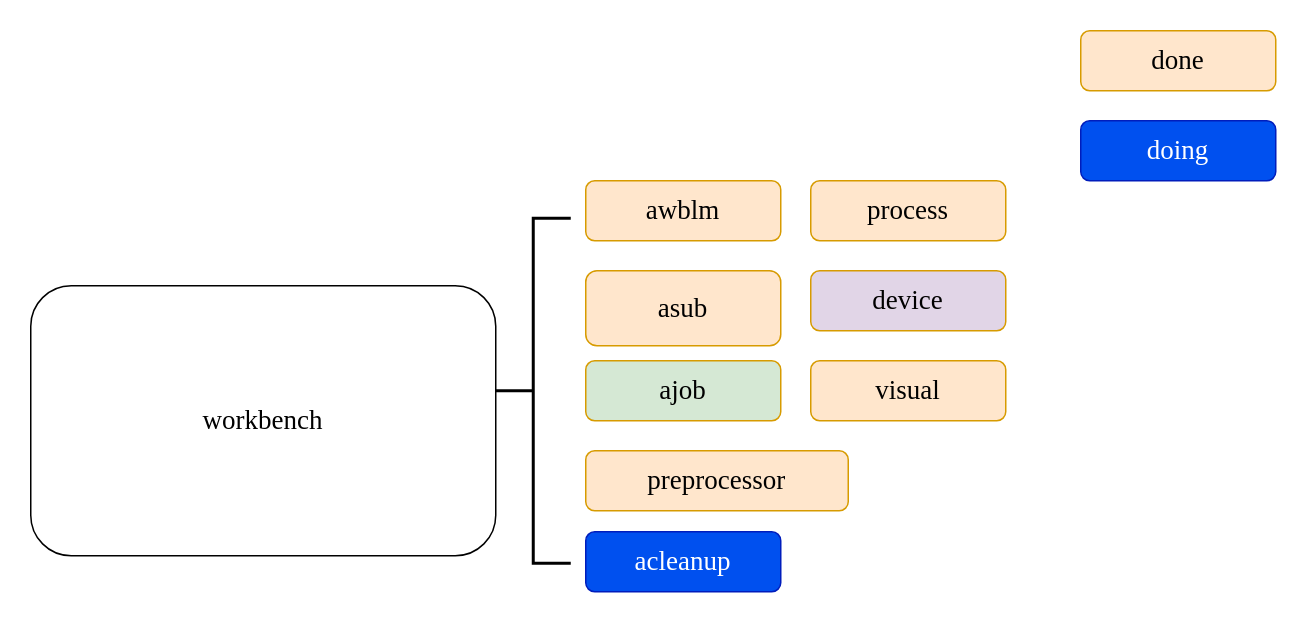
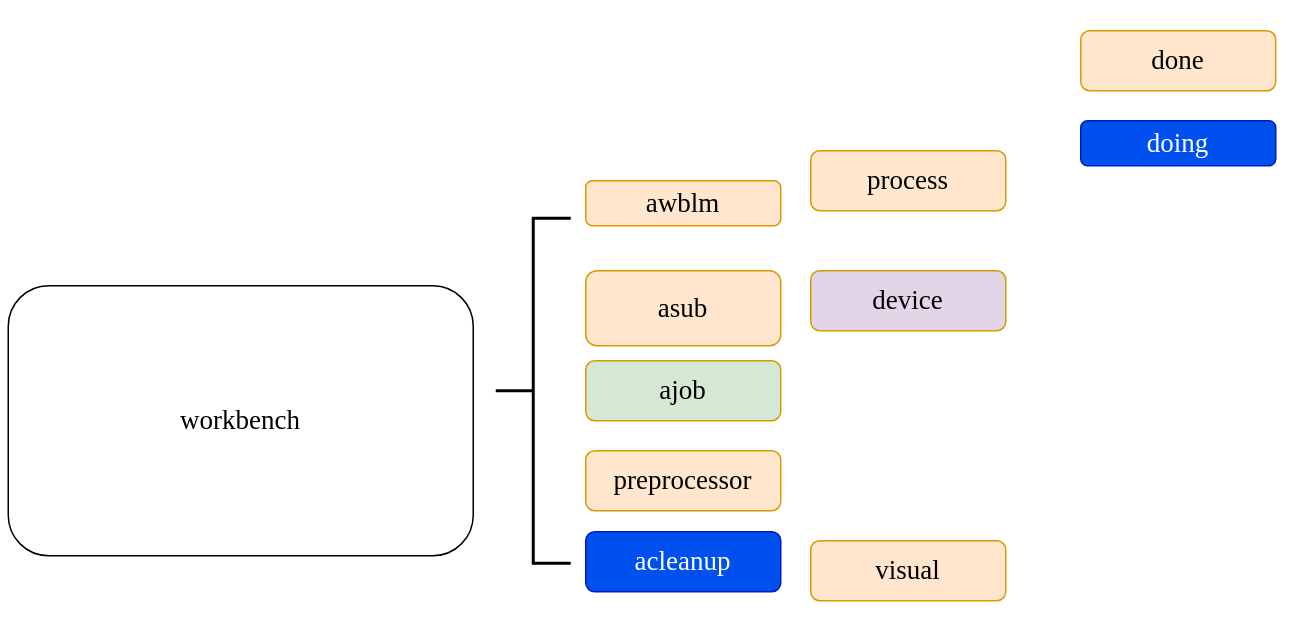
(1178, 151) -> (1178, 143)
(683, 211) -> (683, 203)
(908, 211) -> (908, 181)
(908, 391) -> (908, 571)
(263, 421) -> (241, 421)
(717, 481) -> (683, 481)
